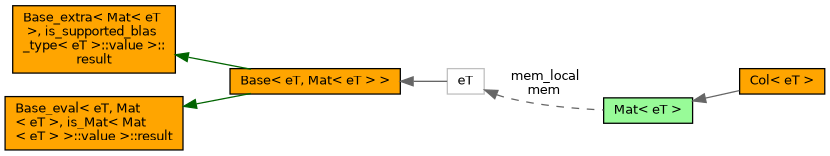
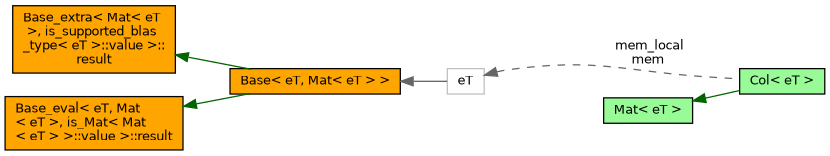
(782, 81) -> (782, 81)
(722, 94) -> (722, 94)
(550, 105) -> (618, 68)
